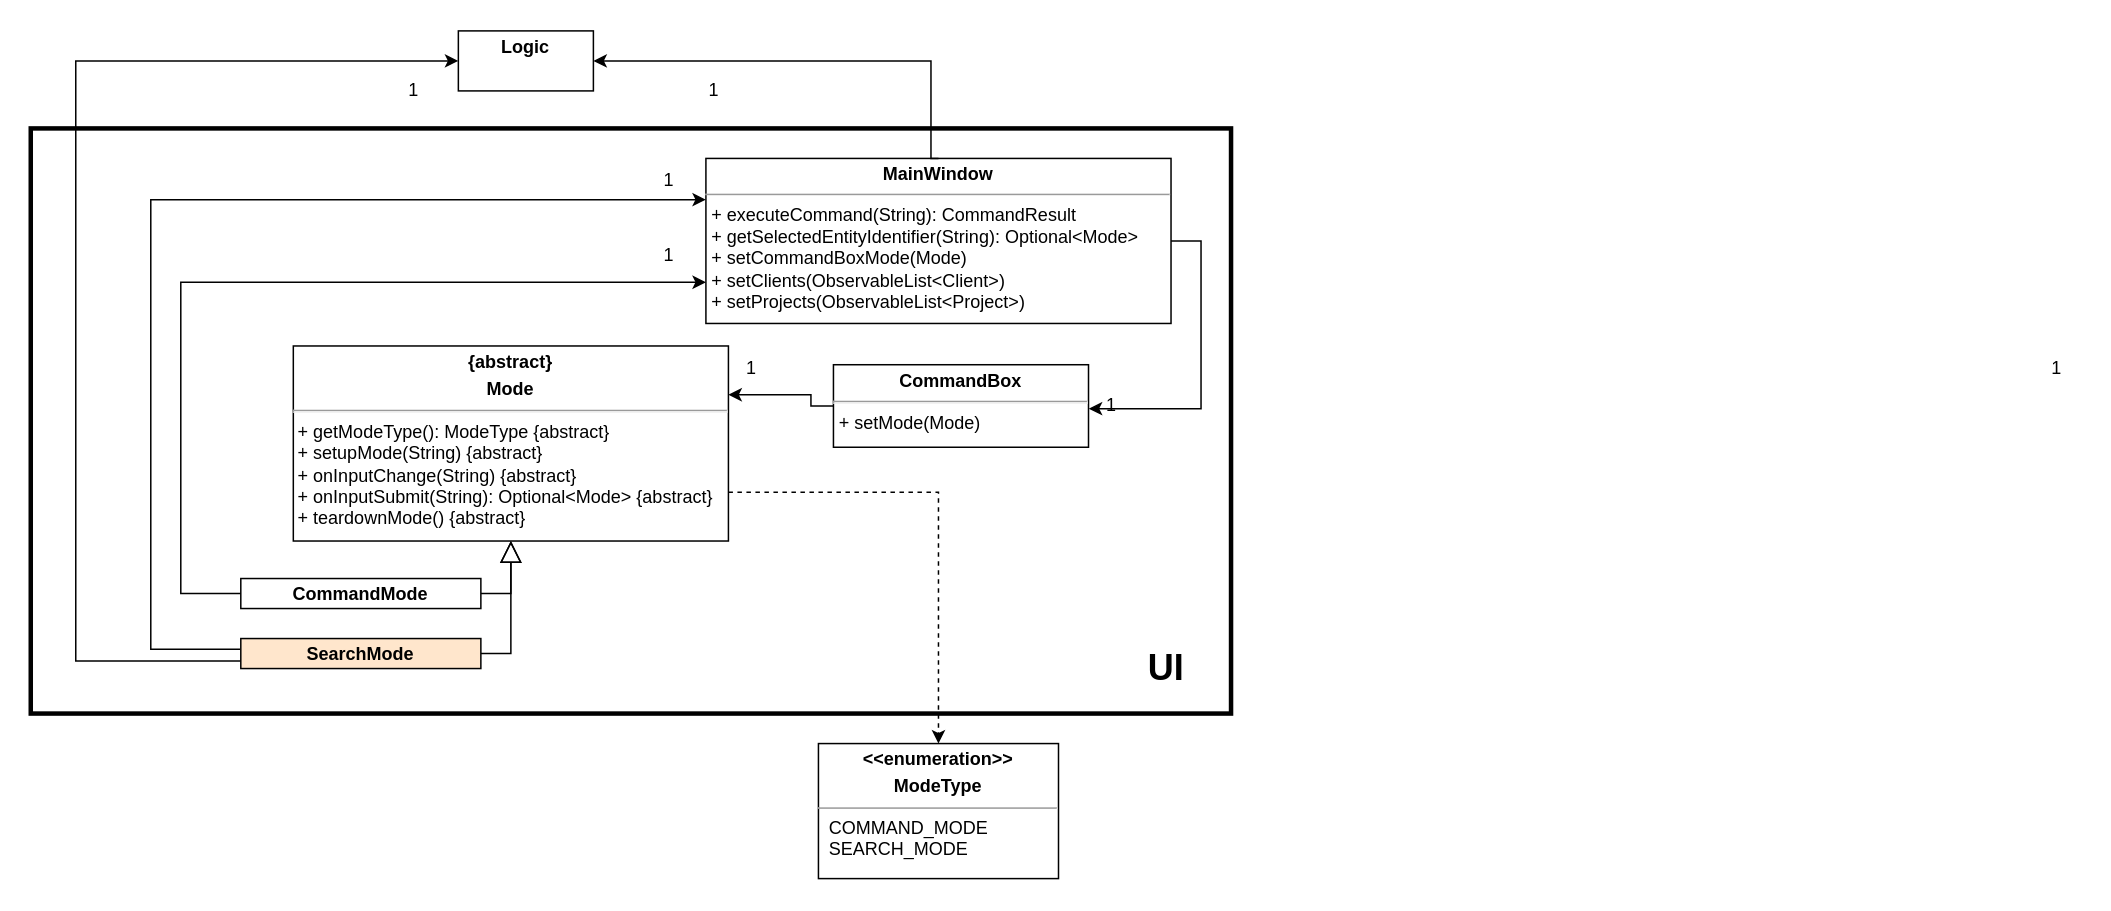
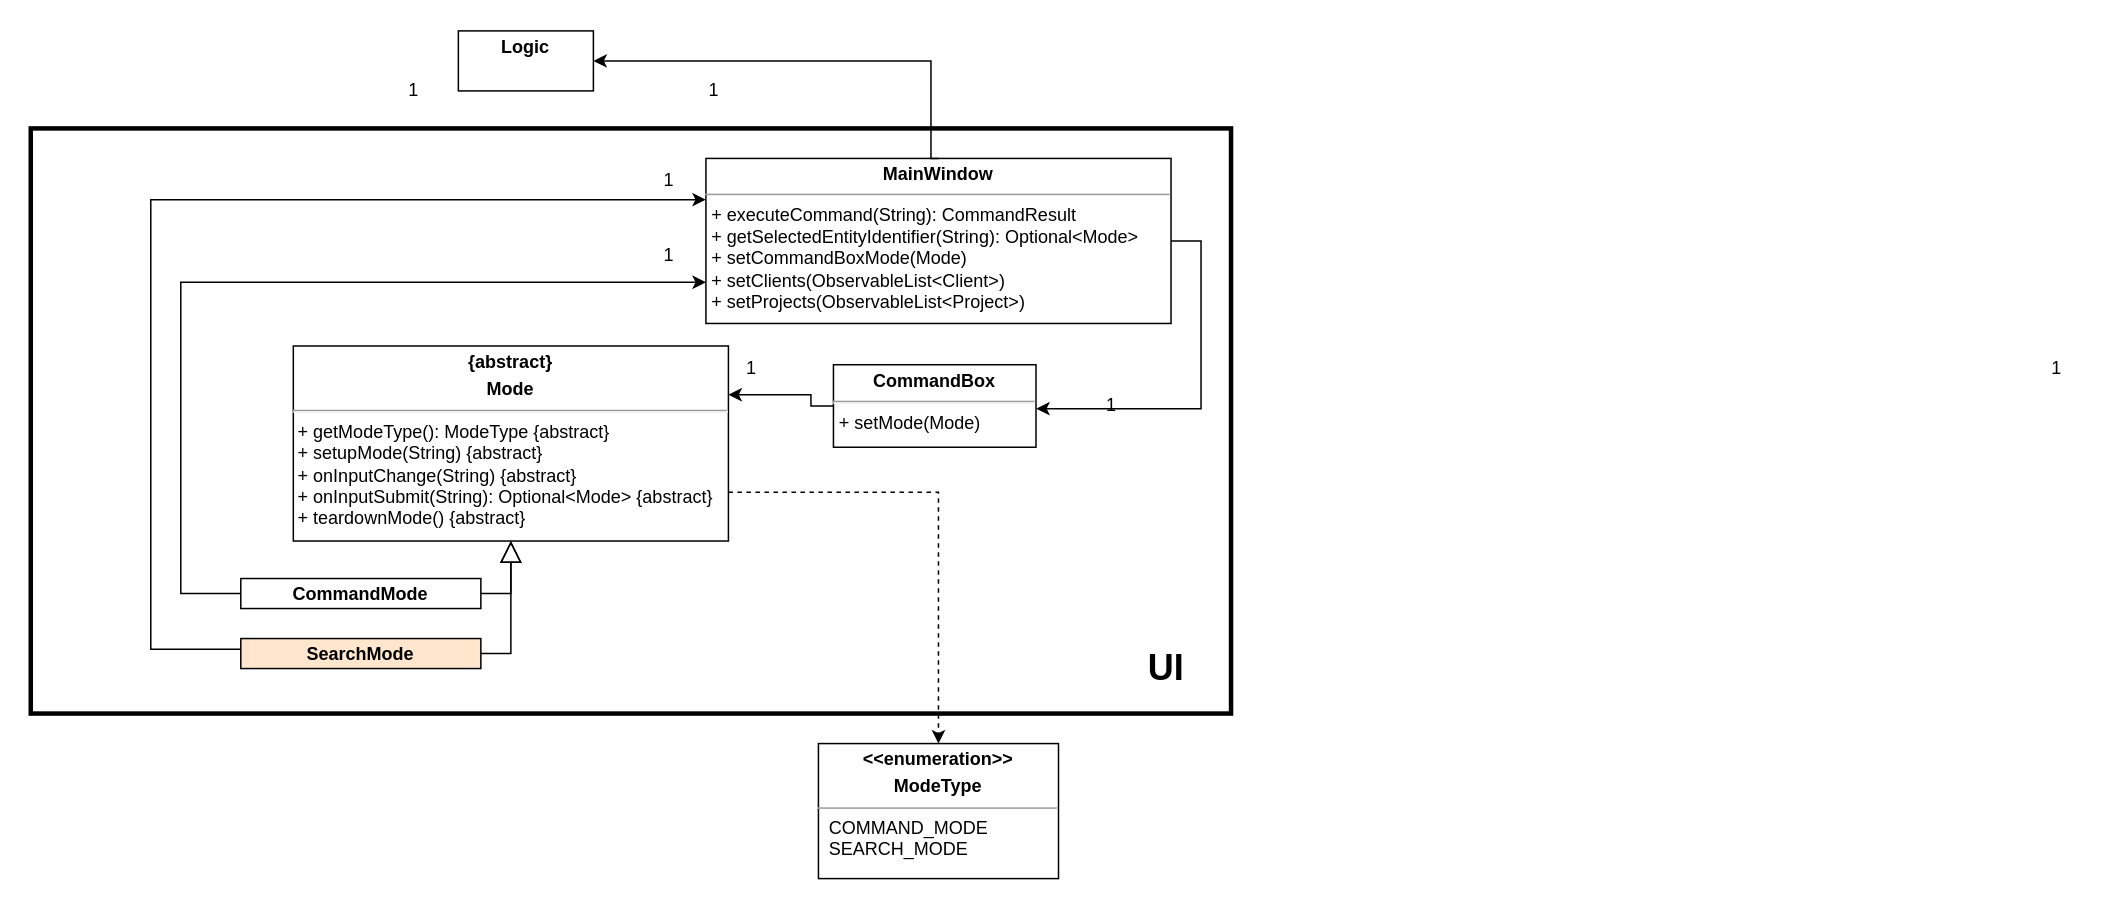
(76, 258) -> none
(961, 406) -> (935, 406)
